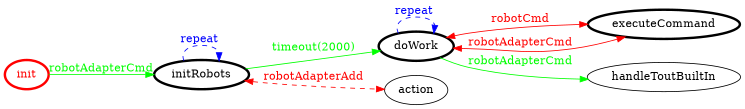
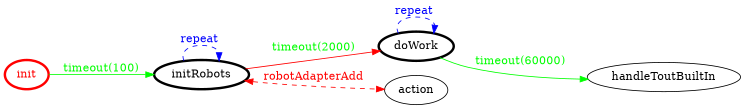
(664, 24) -> none
(309, 60) -> (309, 60)
(521, 61) -> (521, 61)
(101, 69) -> (101, 69)
